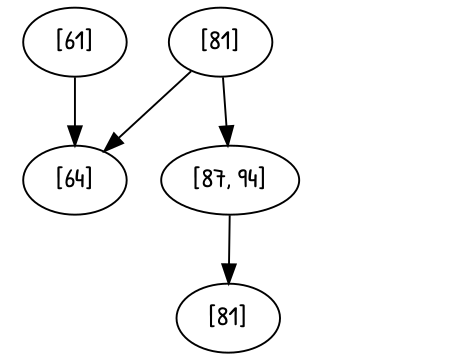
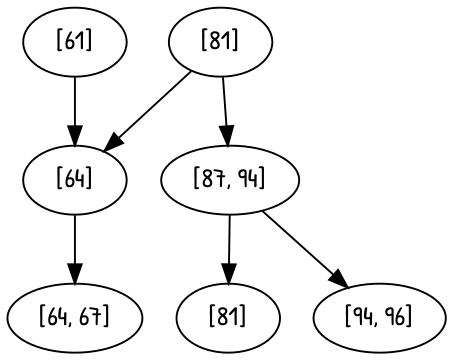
none -> (75, 318)
none -> (380, 318)
